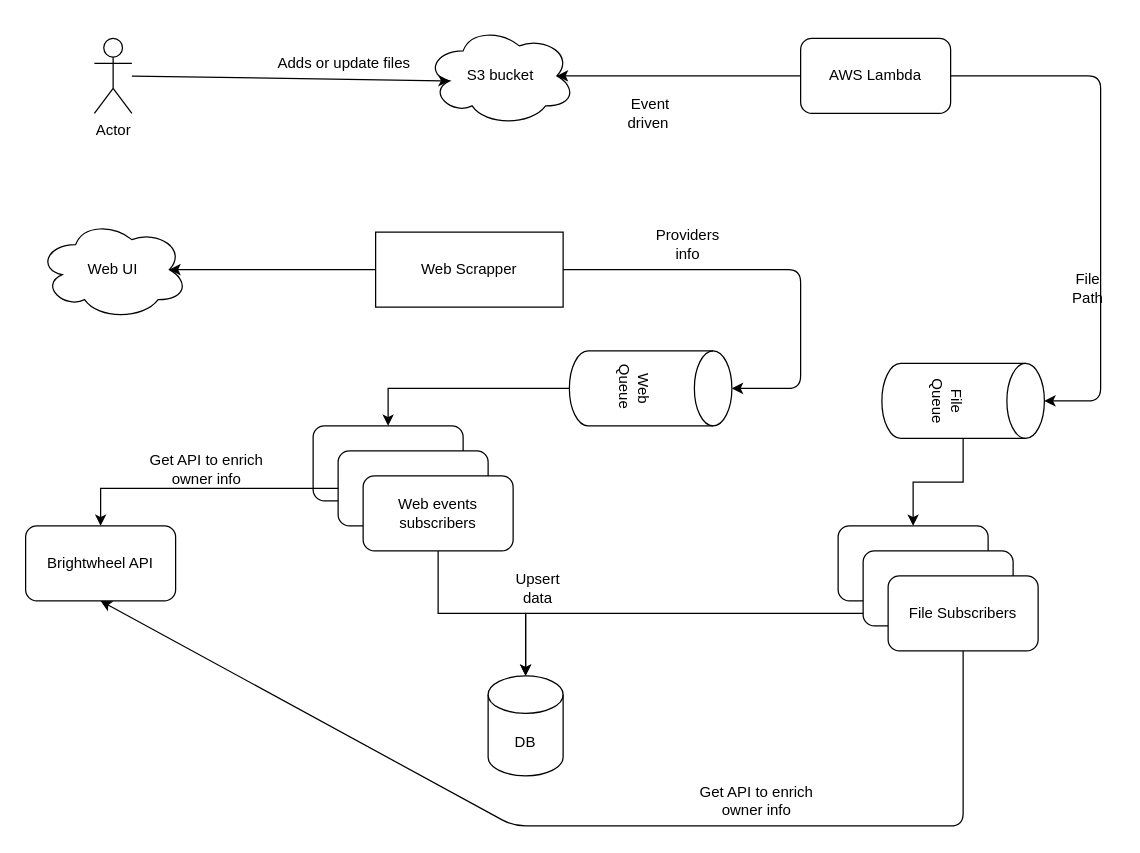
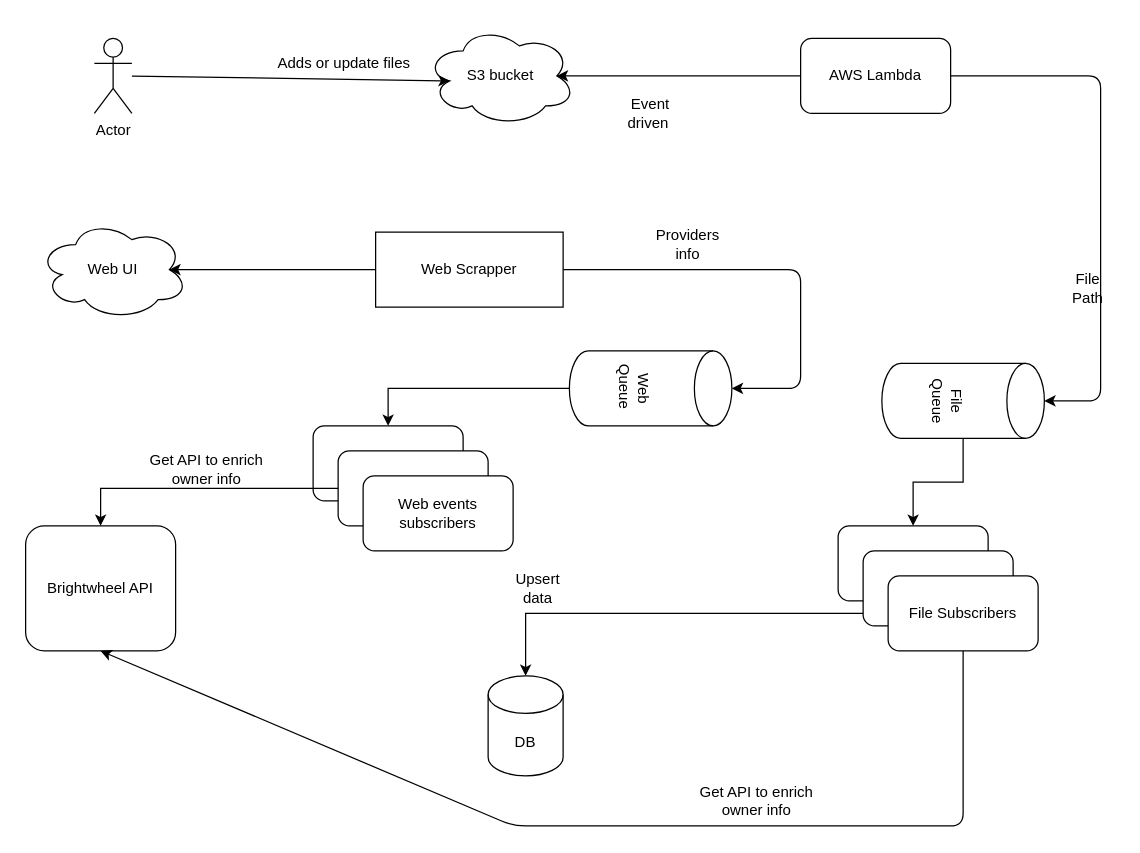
(101, 563) -> (101, 588)
(449, 613) -> none
